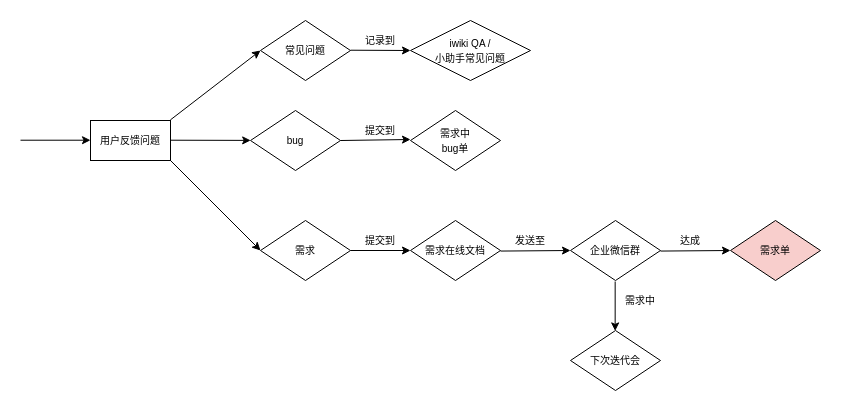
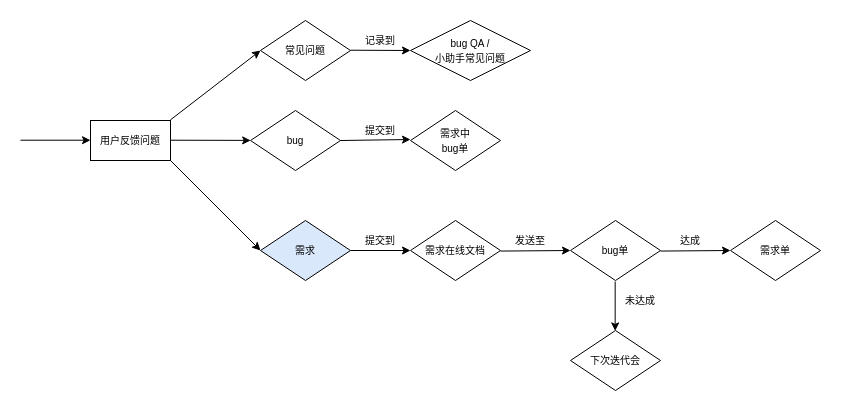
(471, 51) -> (471, 51)
(306, 251) -> (306, 251)
(616, 251) -> (616, 251)
(776, 251) -> (776, 251)
(641, 301) -> (641, 301)
